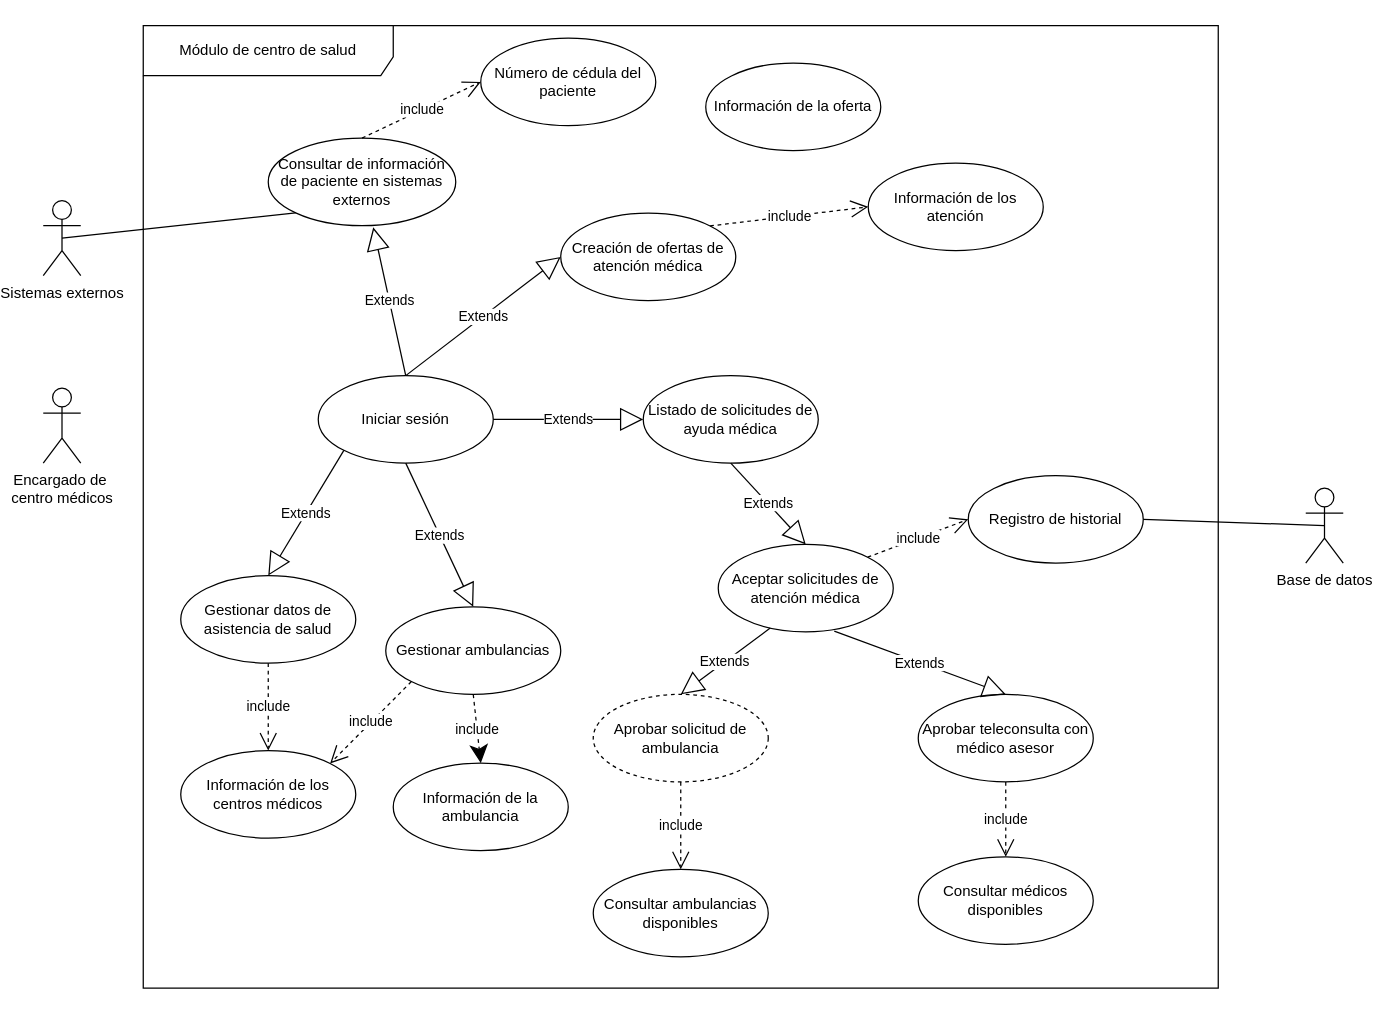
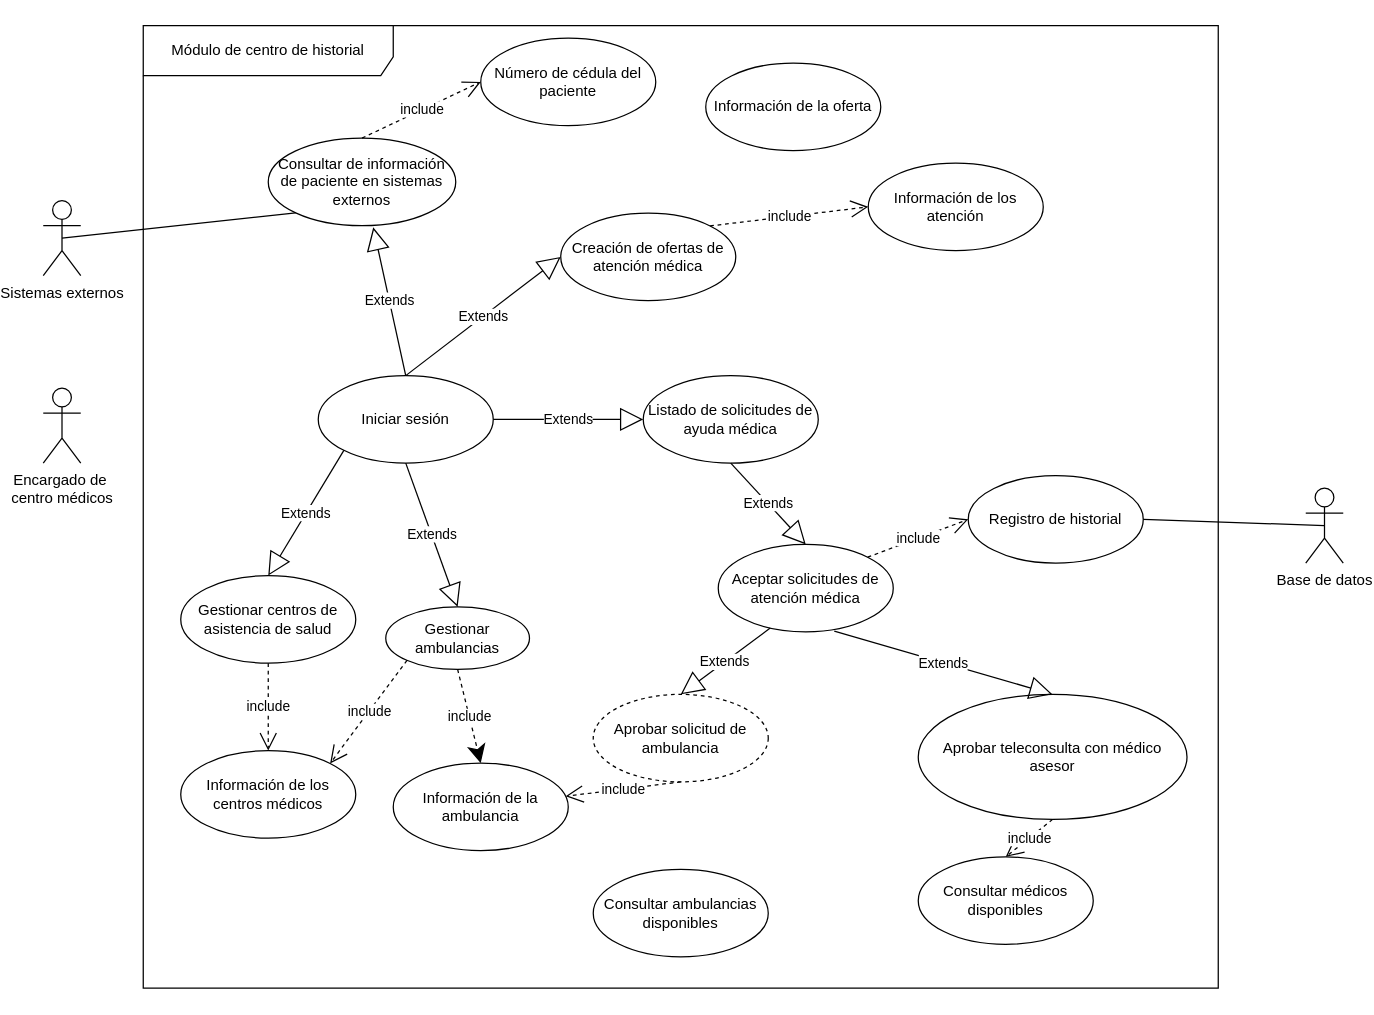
(268, 51) -> (268, 51)
(268, 619) -> (268, 619)
(473, 651) -> (458, 638)
(1006, 738) -> (1053, 757)
(681, 824) -> (625, 789)
